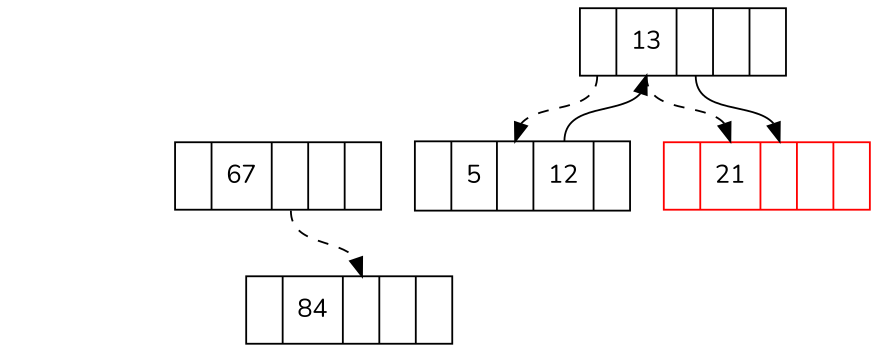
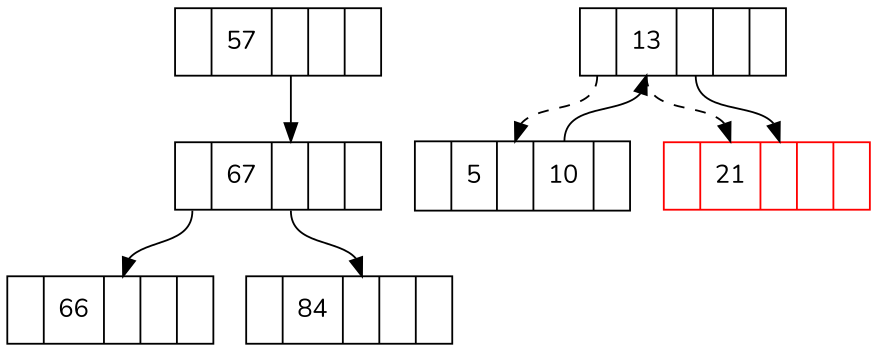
none -> (278, 42)
(563, 175) -> (563, 175)
(317, 240) -> (317, 240)
none -> (110, 310)
